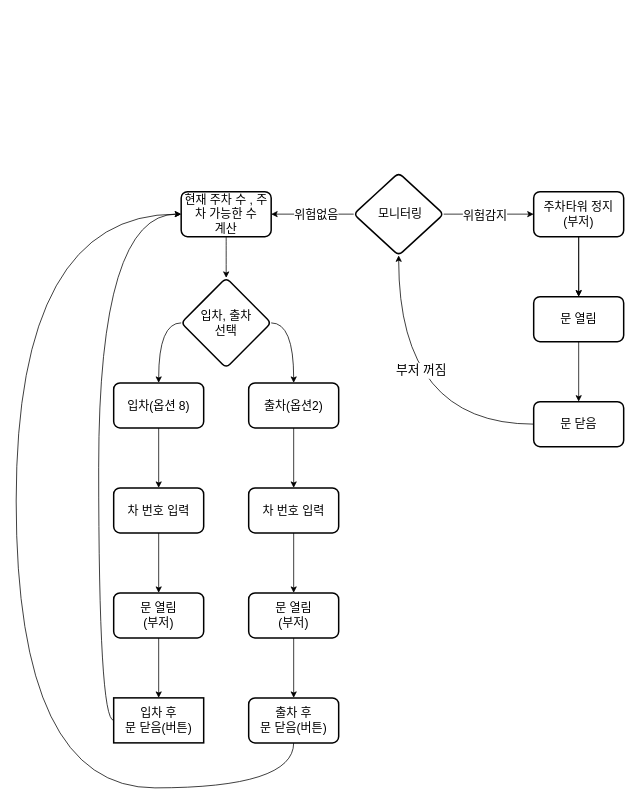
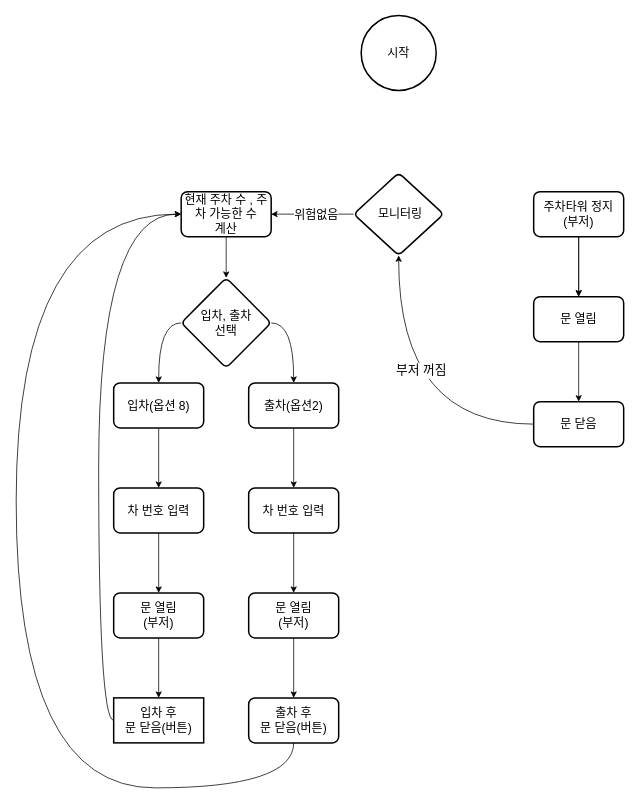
none -> (399, 53)
(484, 214) -> none
